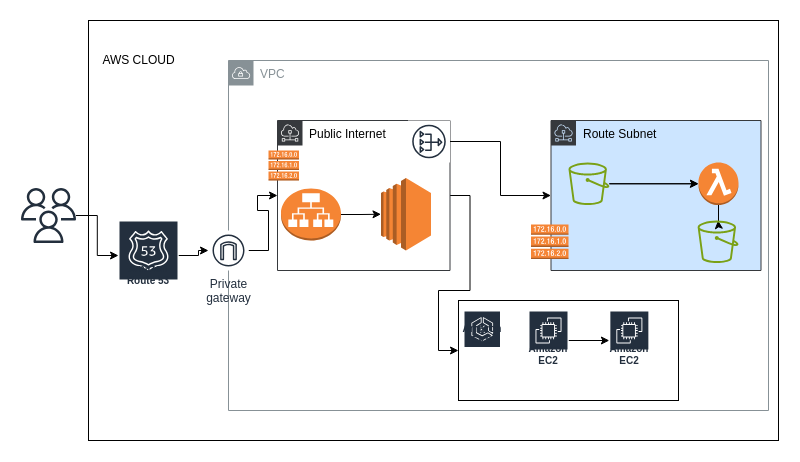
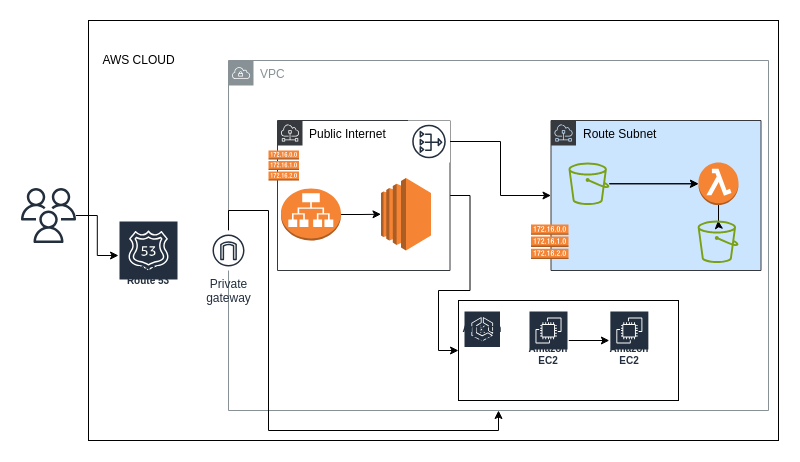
(258, 198) -> (299, 431)
(193, 256) -> none
